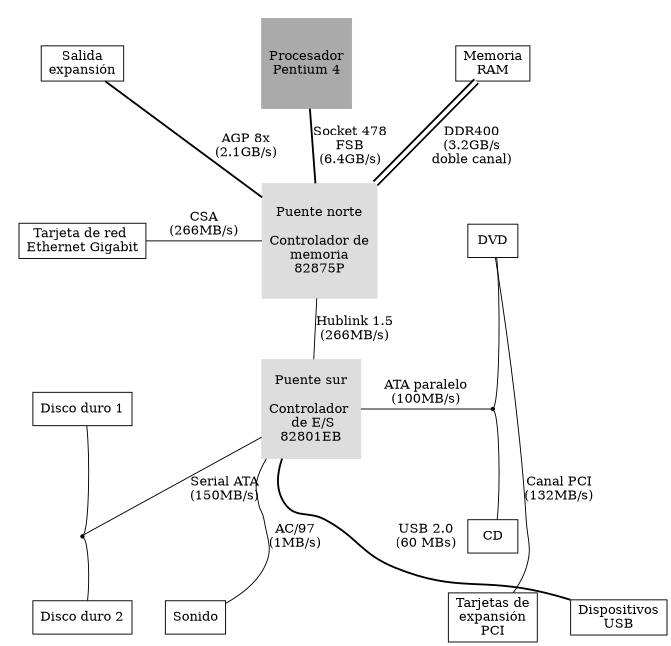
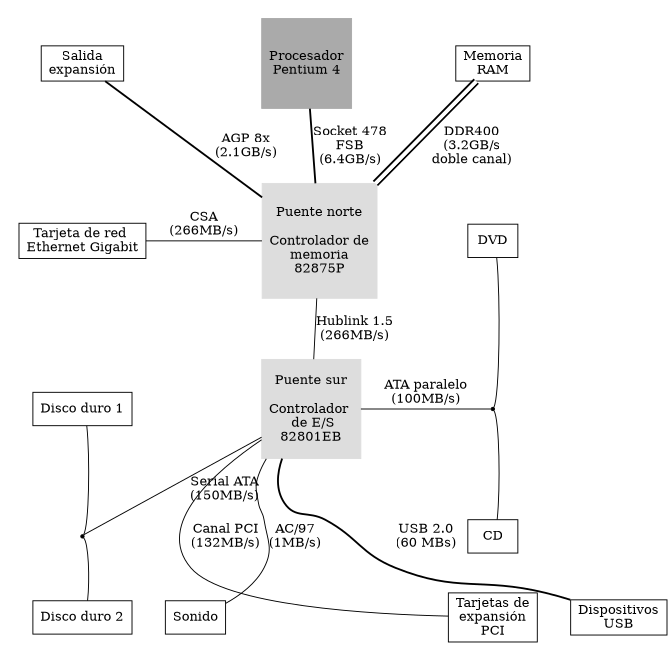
(518, 427) -> (225, 588)
